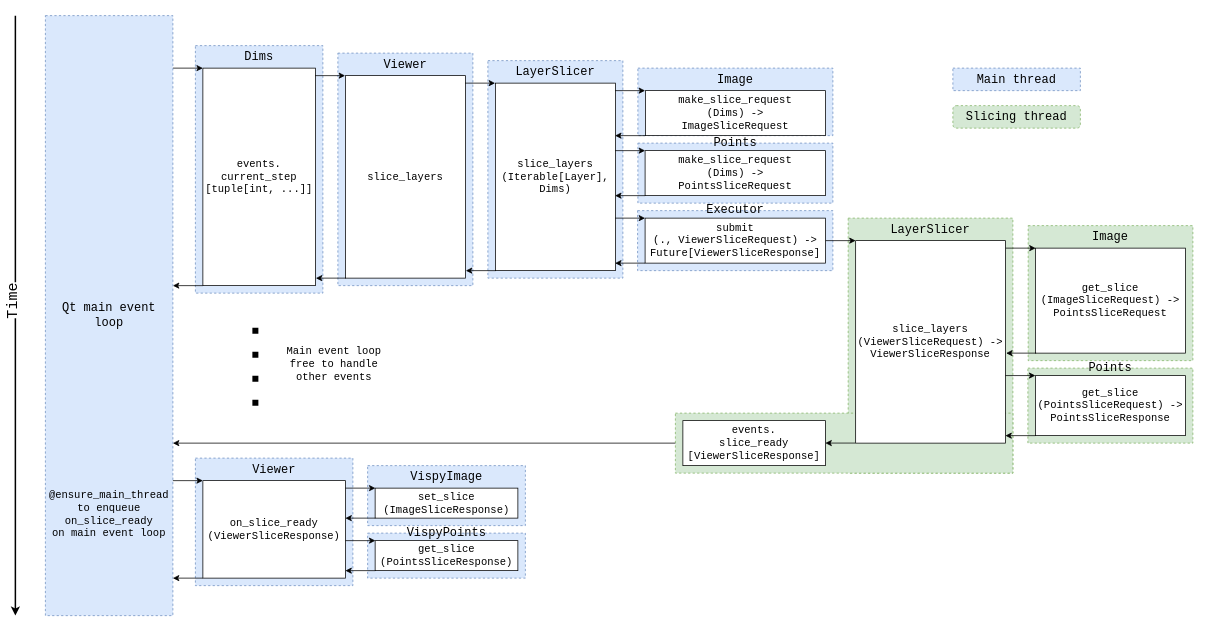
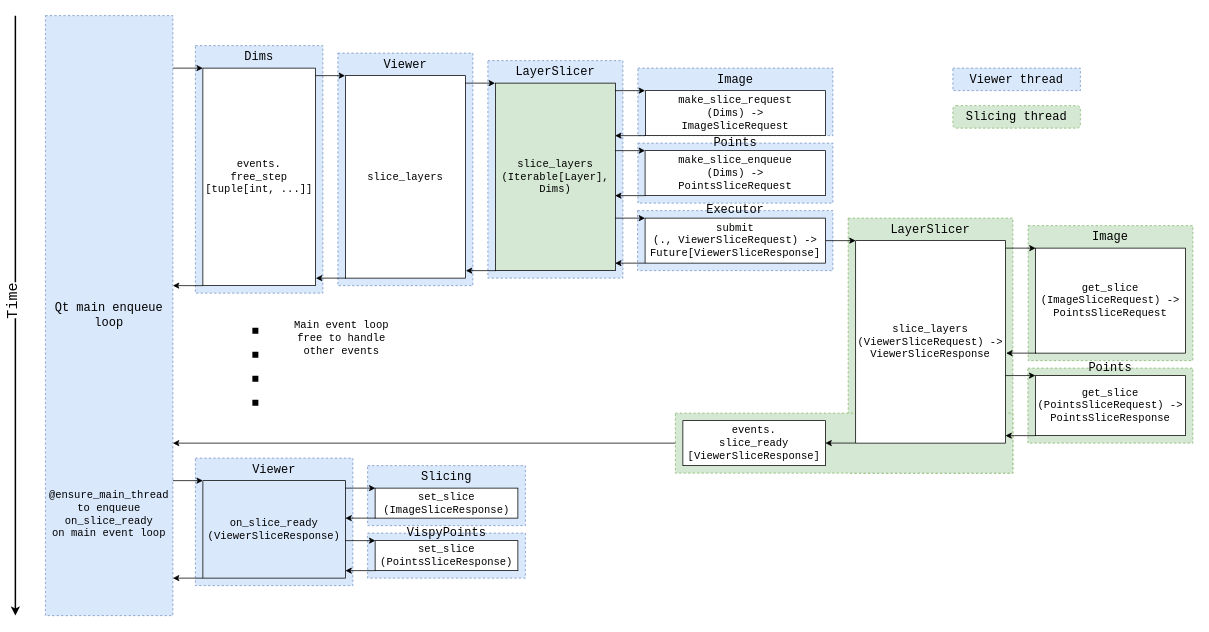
(1017, 80) -> (1017, 80)
(735, 173) -> (735, 173)
(259, 177) -> (259, 177)
(555, 177) -> (555, 177)
(109, 315) -> (109, 315)
(334, 364) -> (342, 338)
(447, 478) -> (447, 478)
(274, 529) -> (274, 529)
(447, 555) -> (447, 555)
